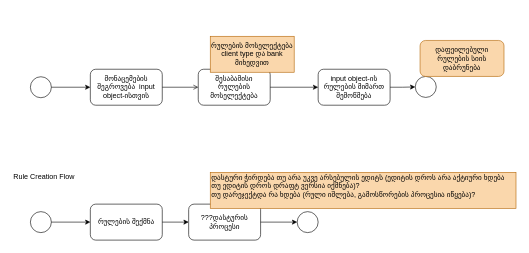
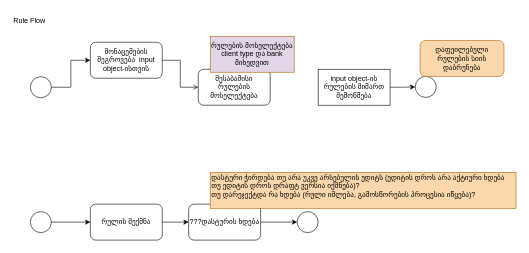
none -> (30, 21)
(252, 54) -> (252, 54)
(126, 87) -> (126, 60)
(312, 87) -> none
(354, 87) -> (354, 87)
(51, 177) -> none
(126, 222) -> (126, 222)
(225, 222) -> (225, 222)
